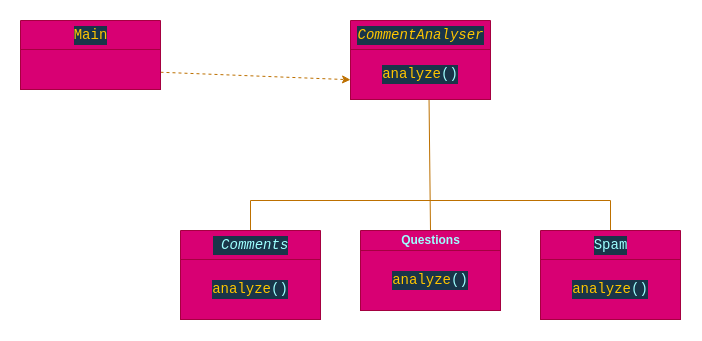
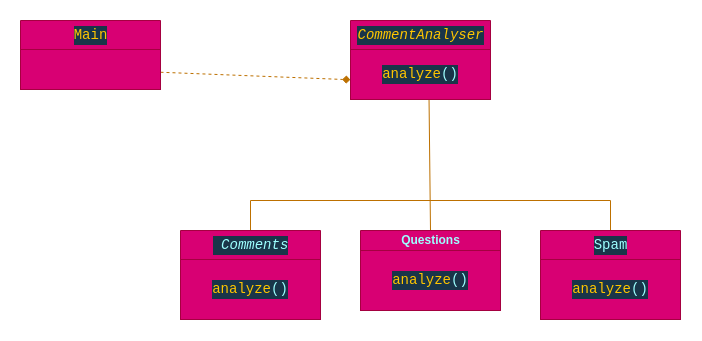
(342, 79) -> (341, 79)
